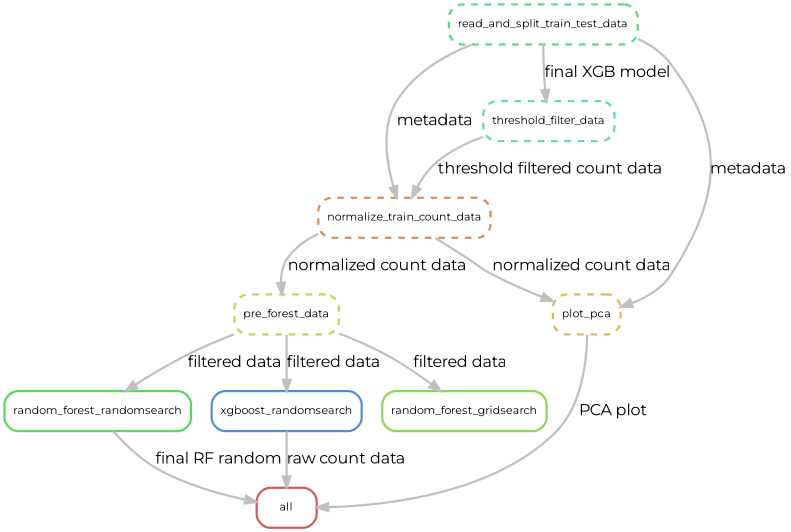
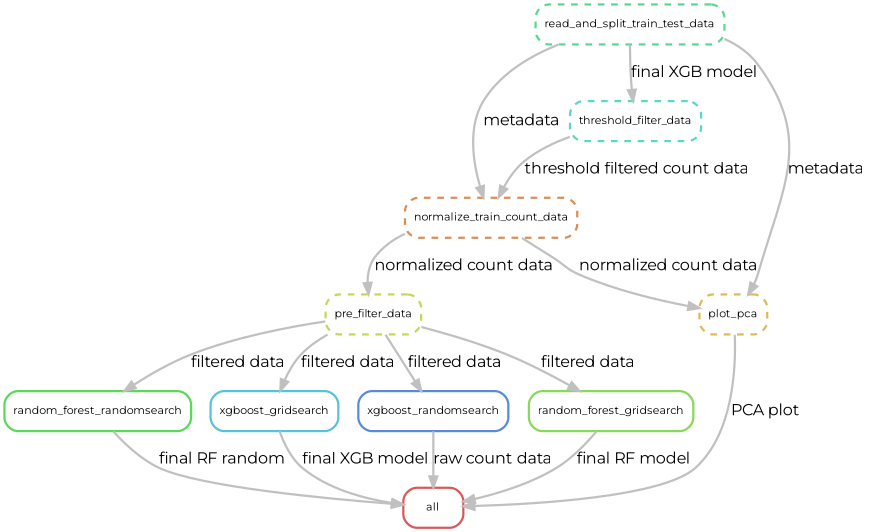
(287, 314) -> (373, 314)
none -> (274, 411)
none -> (542, 476)
